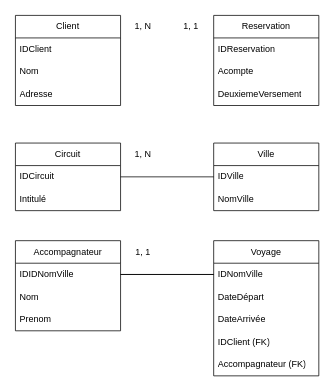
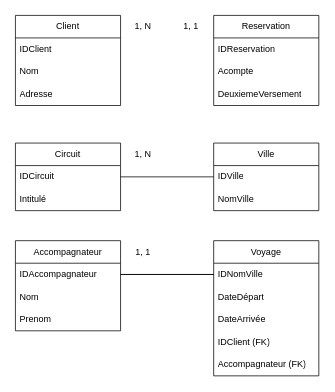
(47, 274) -> (60, 274)
